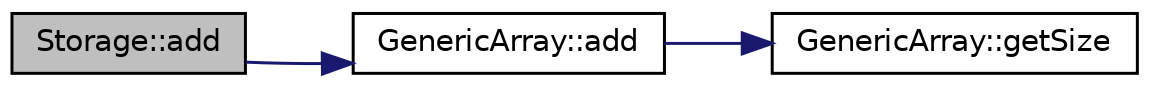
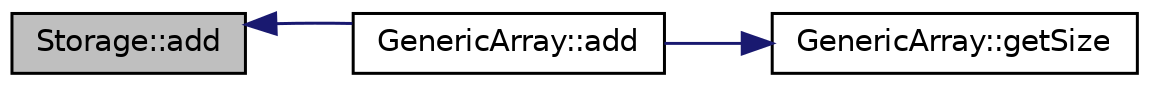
(284, 63) -> (314, 23)
